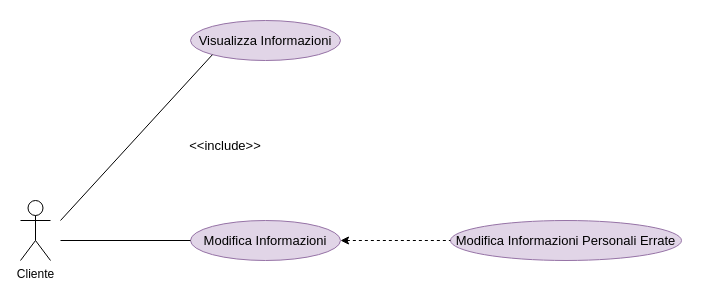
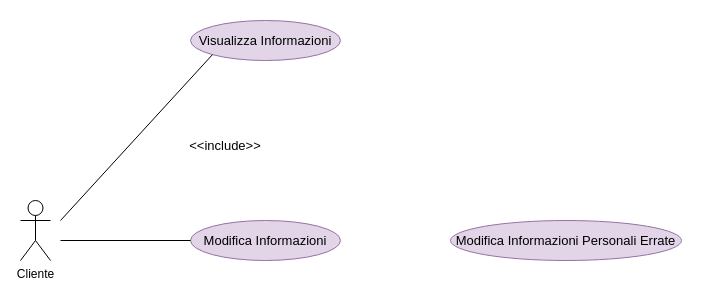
(398, 241) -> none
